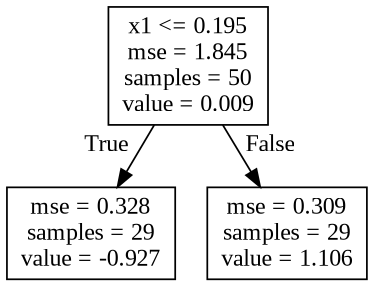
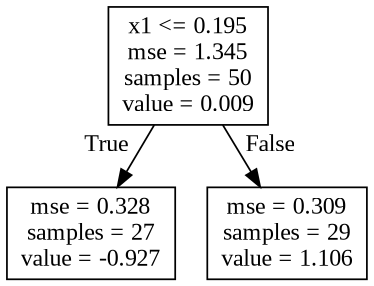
(188, 66) -> (188, 66)
(91, 233) -> (91, 233)
